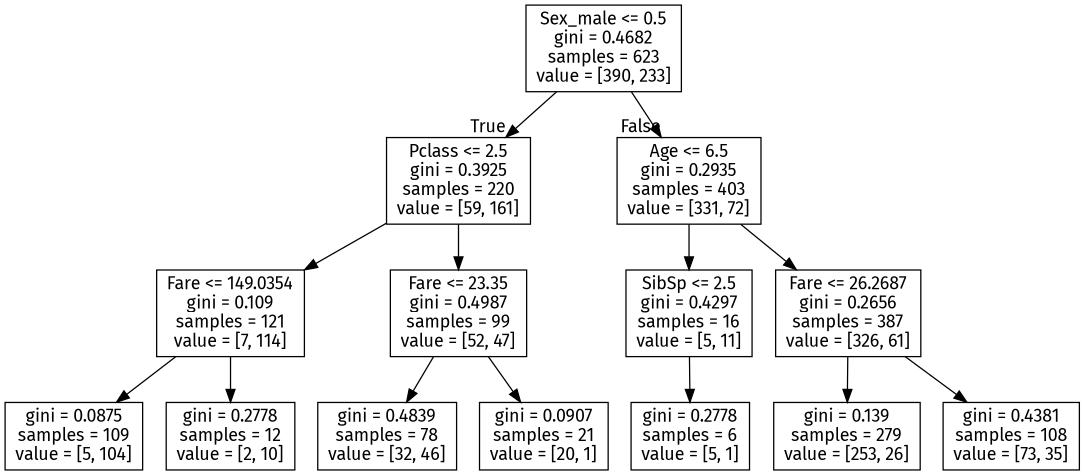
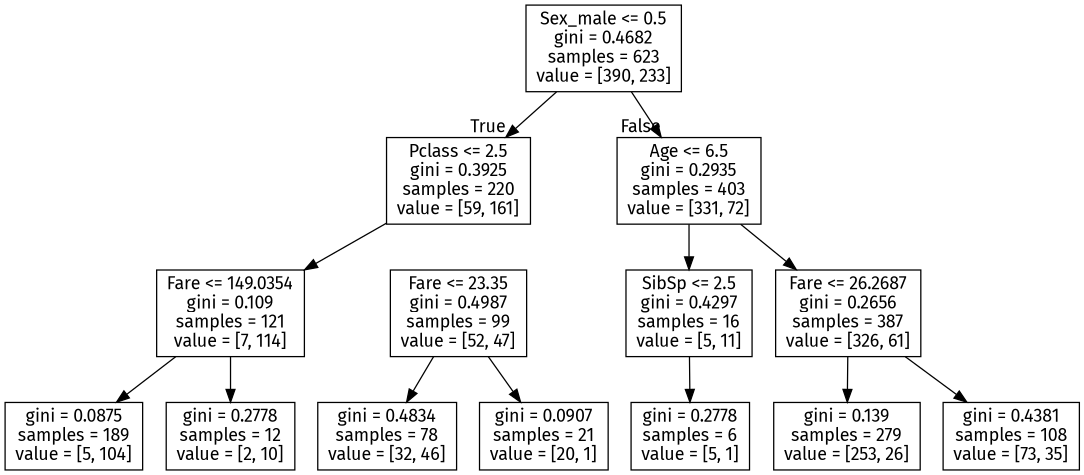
(459, 240) -> none
(74, 436) -> (74, 436)
(387, 436) -> (387, 436)
